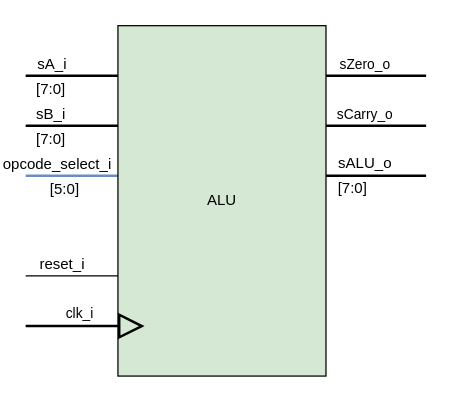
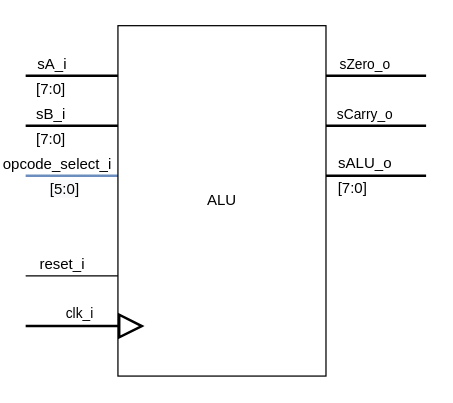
(222, 201) -> (222, 201)
